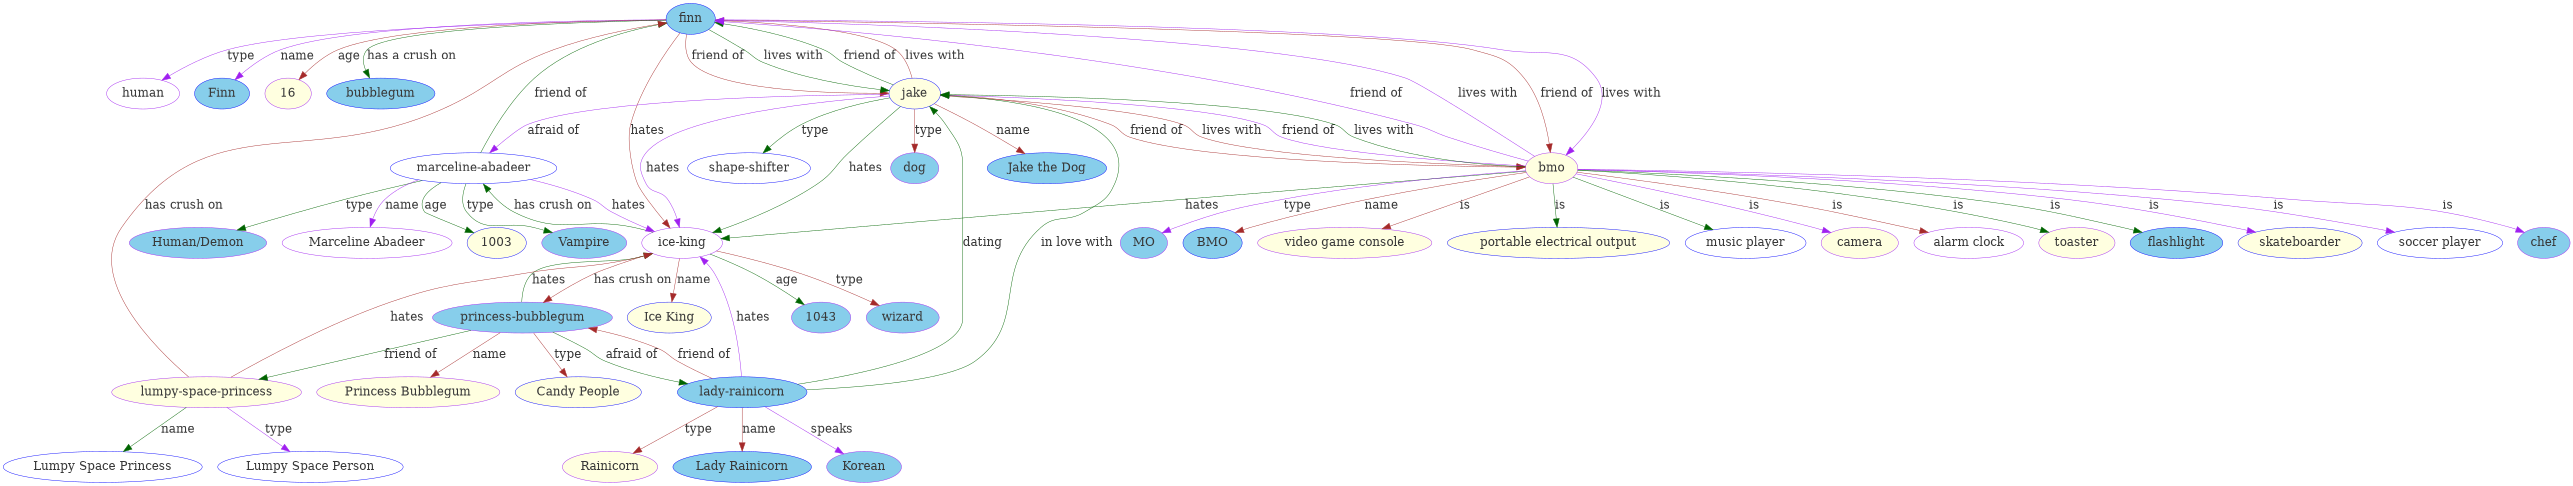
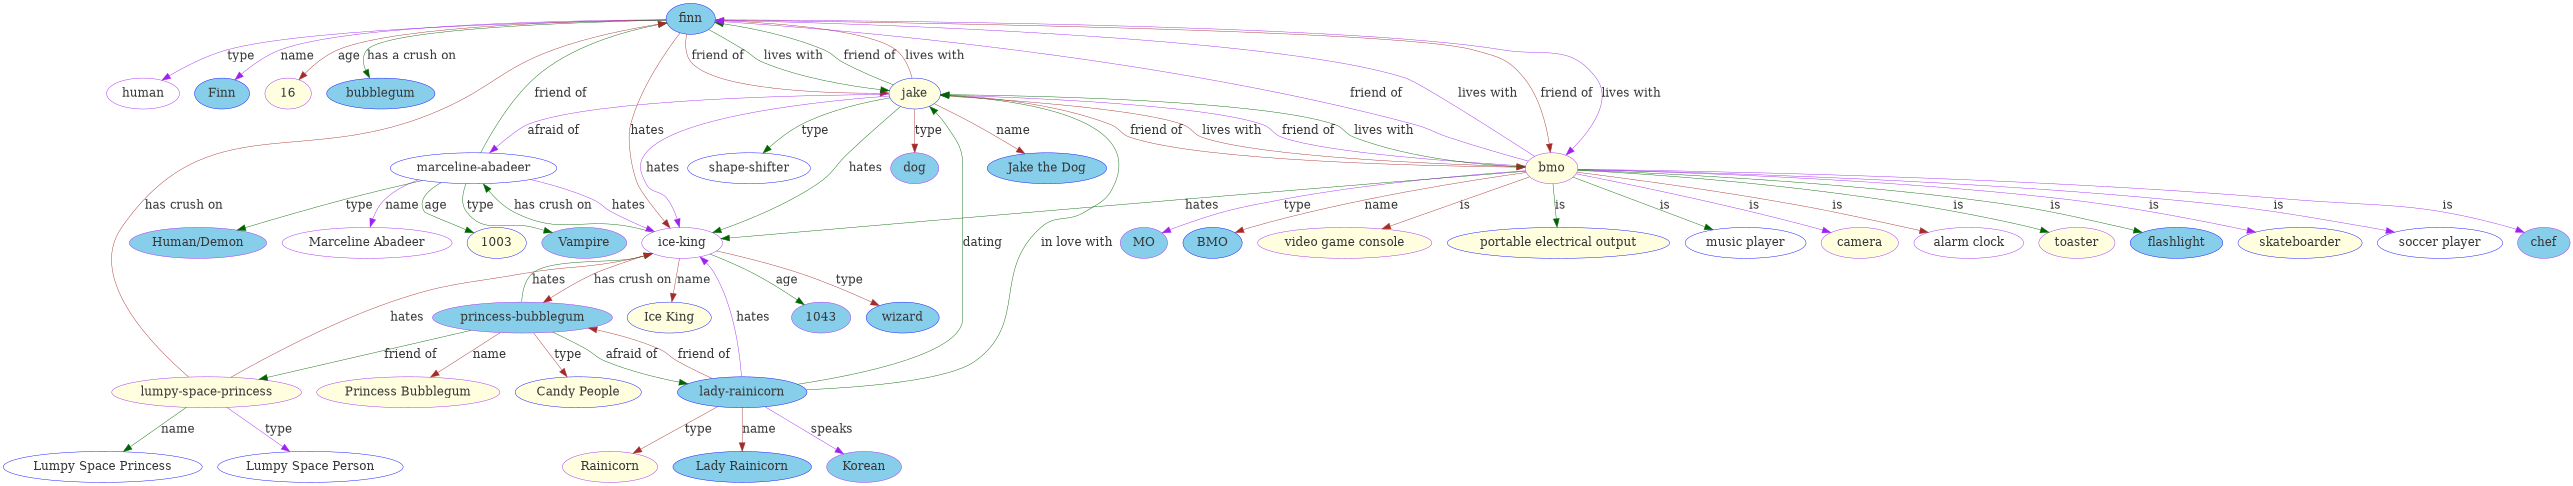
(903, 318) -> (903, 318)
